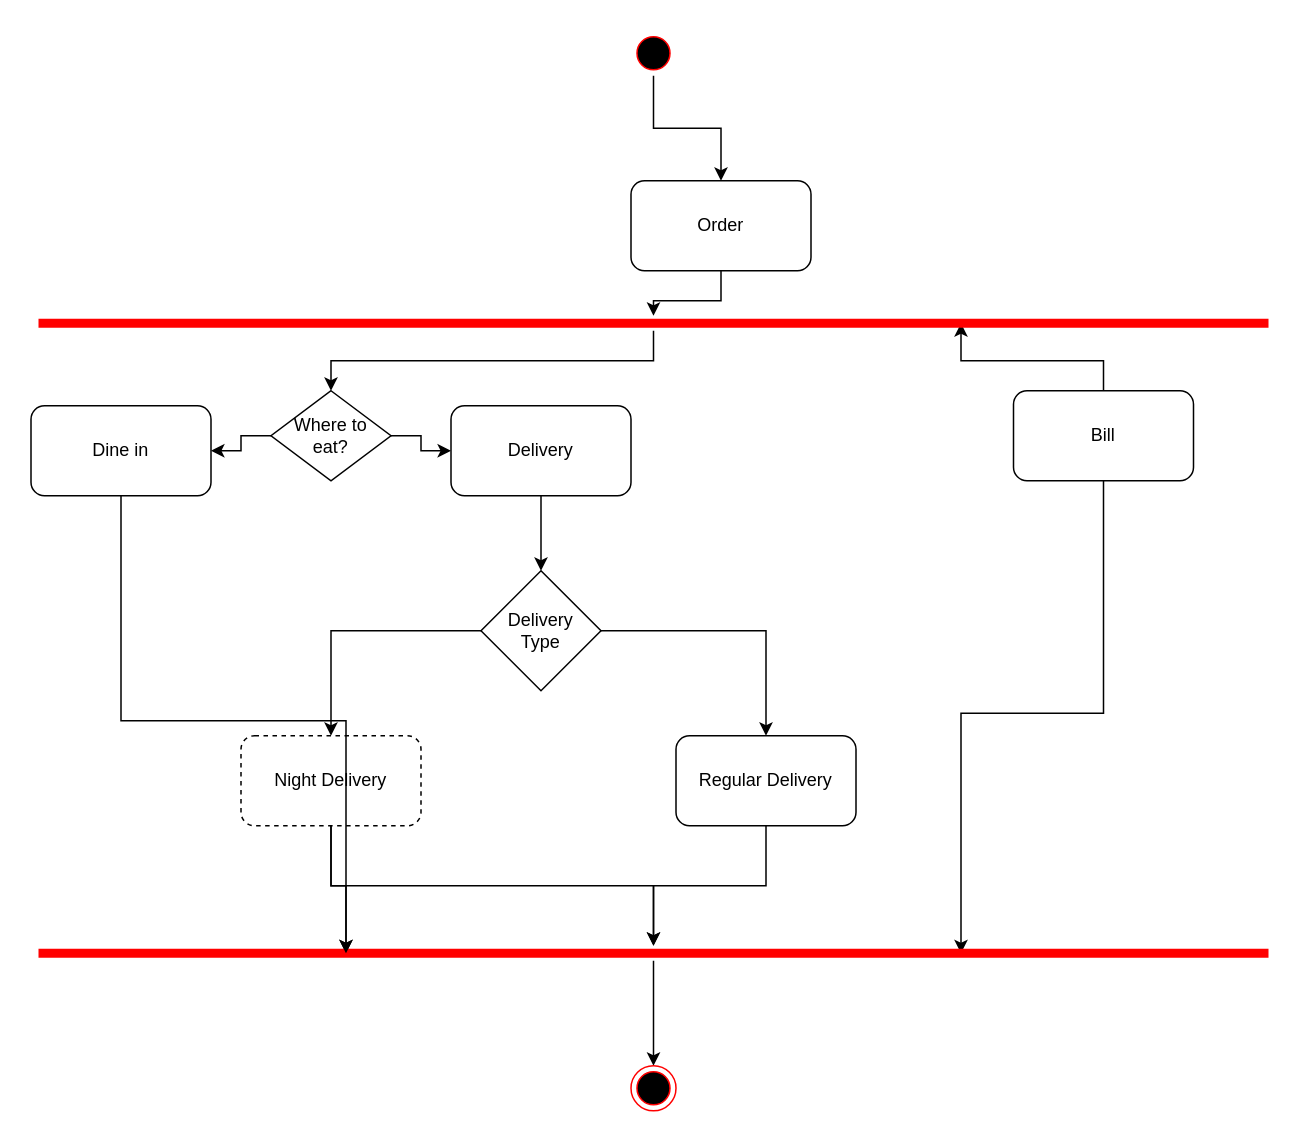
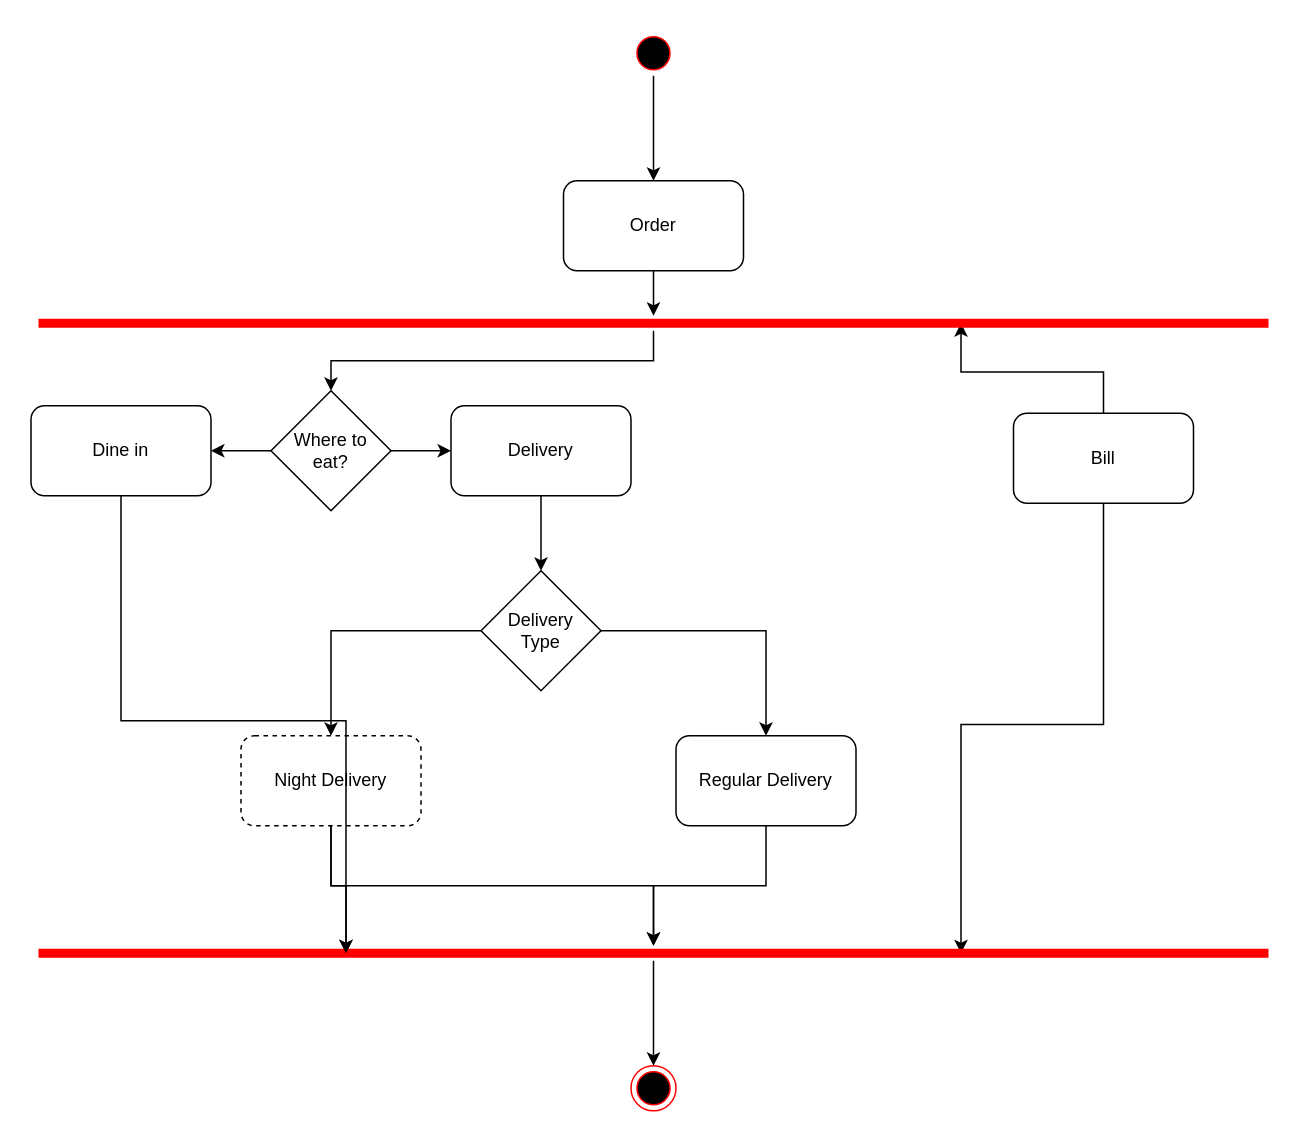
(721, 226) -> (653, 226)
(331, 436) -> (331, 451)
(1103, 436) -> (1103, 458)
